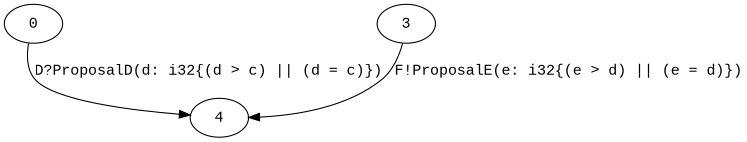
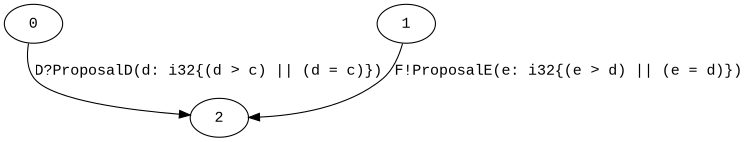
(406, 24) -> (406, 24)
(219, 118) -> (219, 118)
